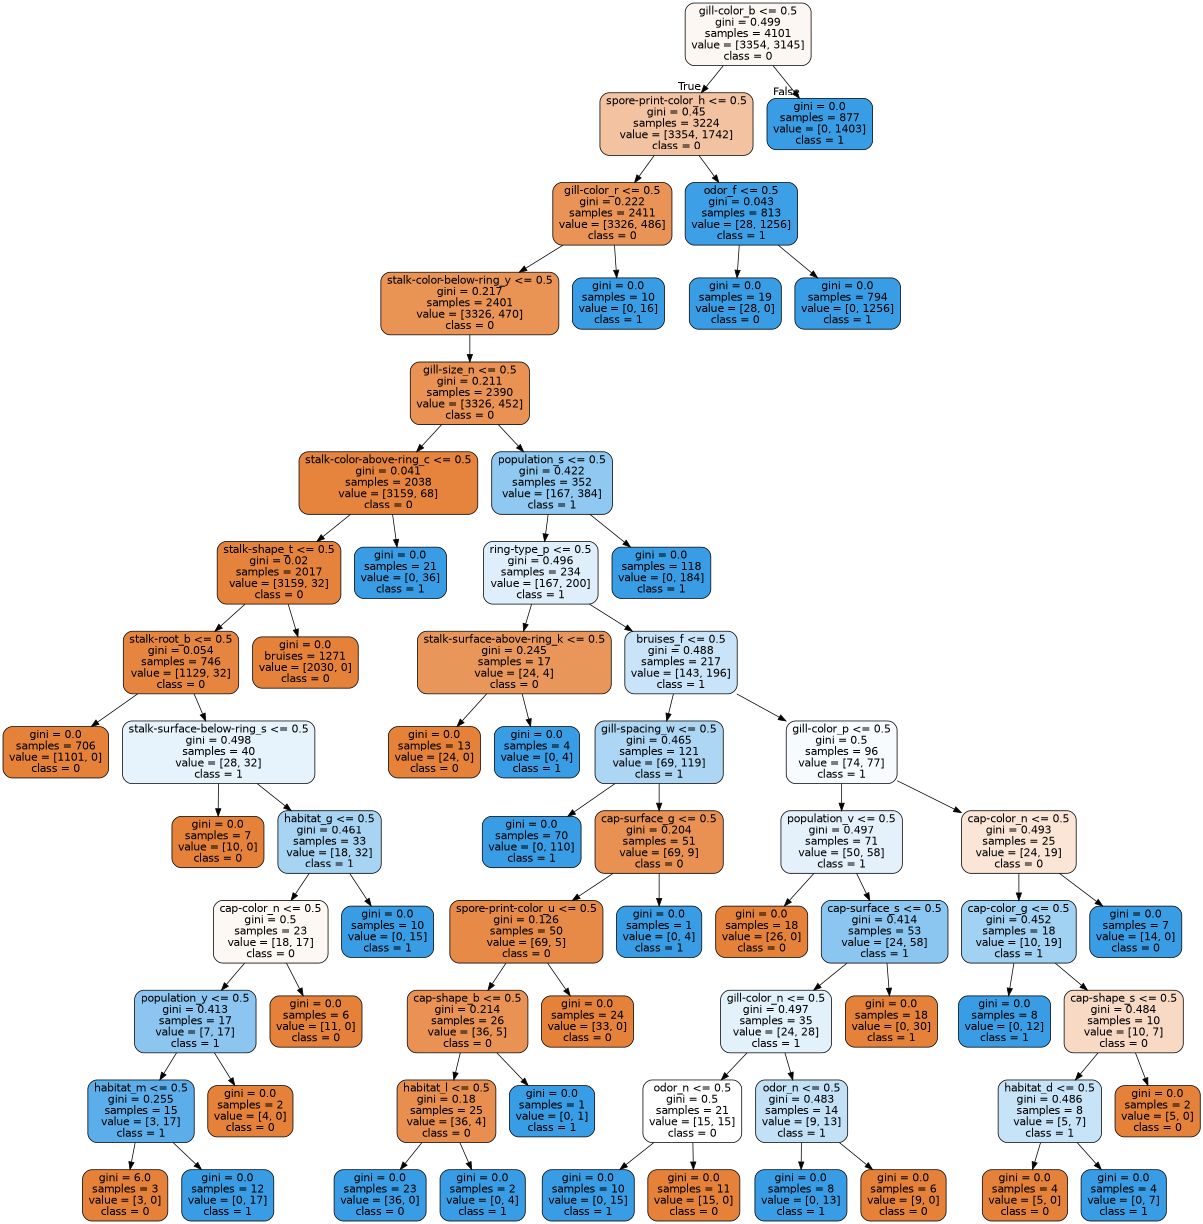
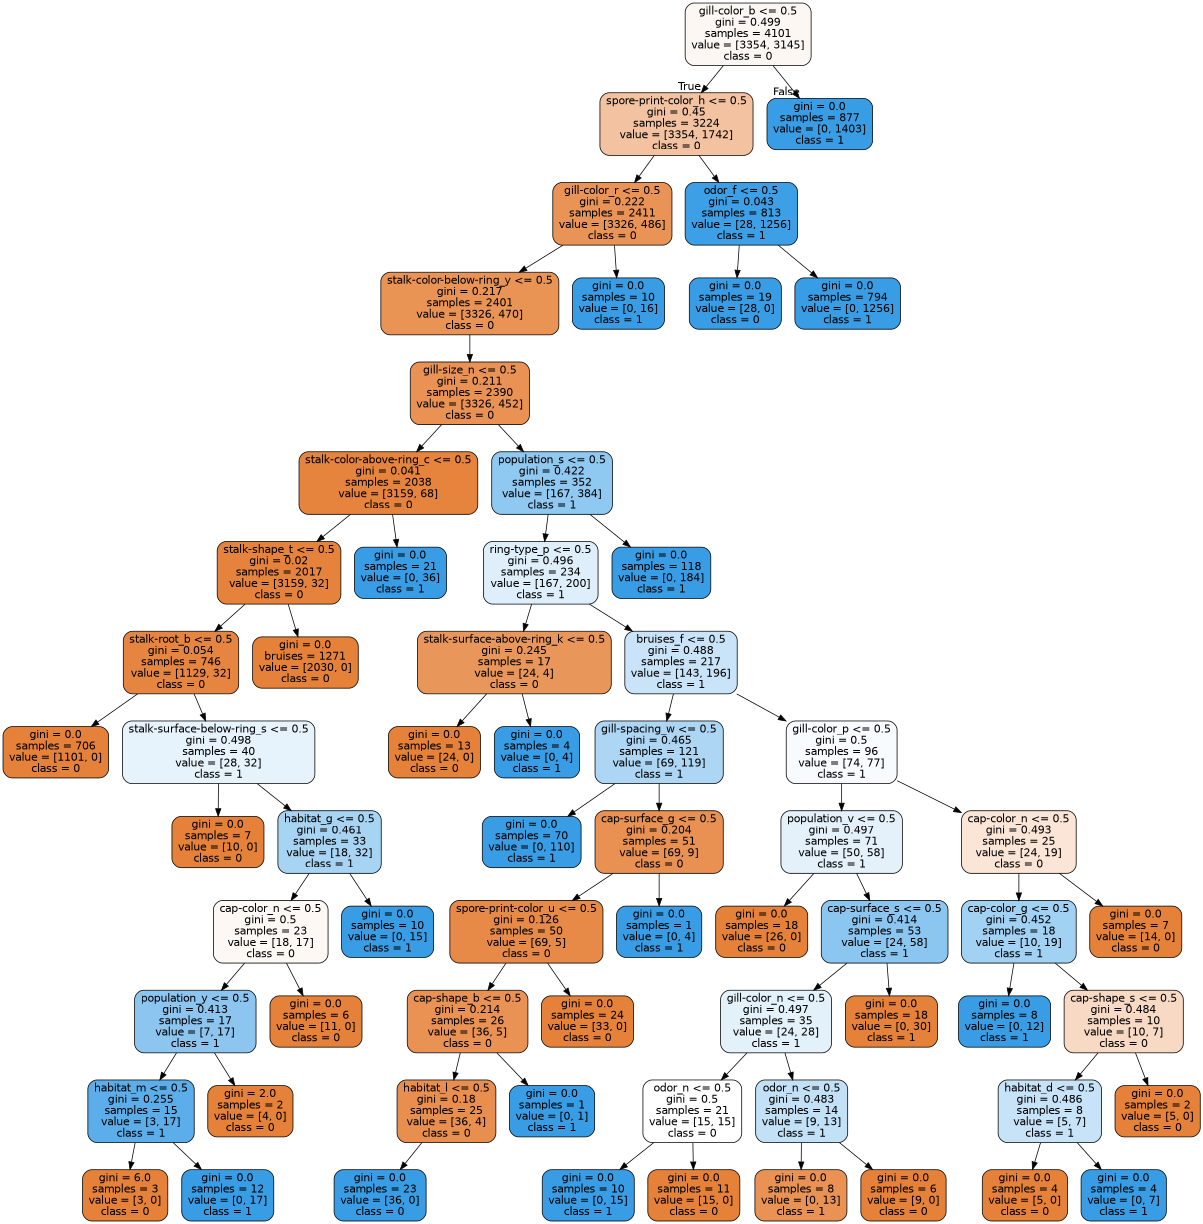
(1136, 932) -> (1136, 932)
(250, 1111) -> (250, 1111)
(483, 1195) -> none
(801, 1195) -> (801, 1195)
